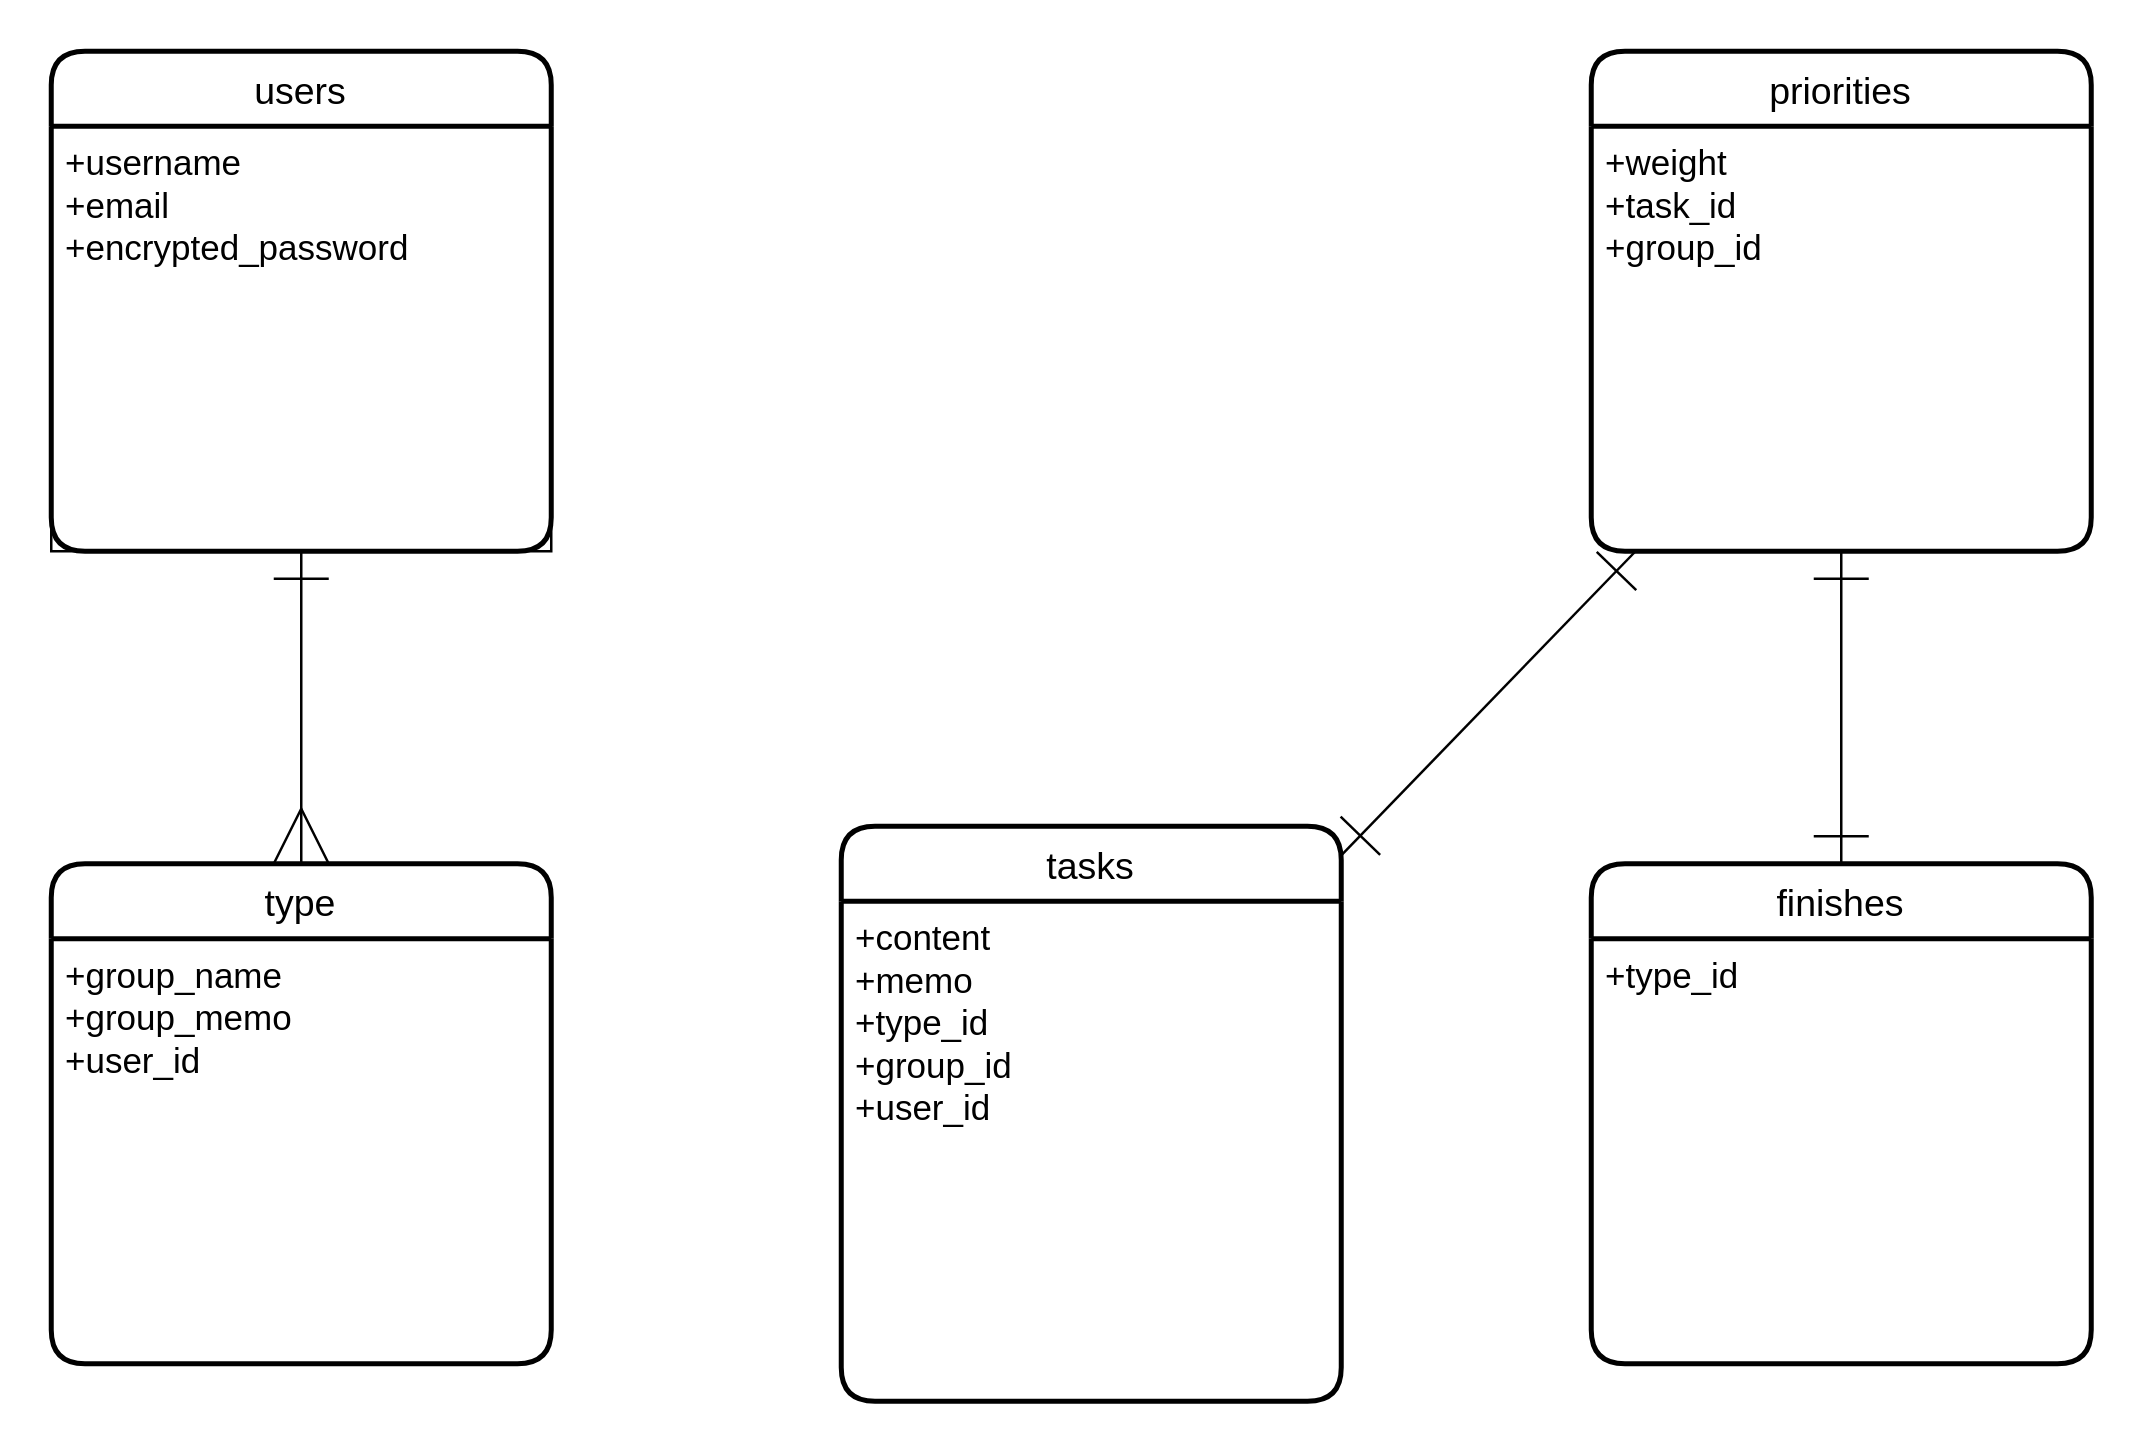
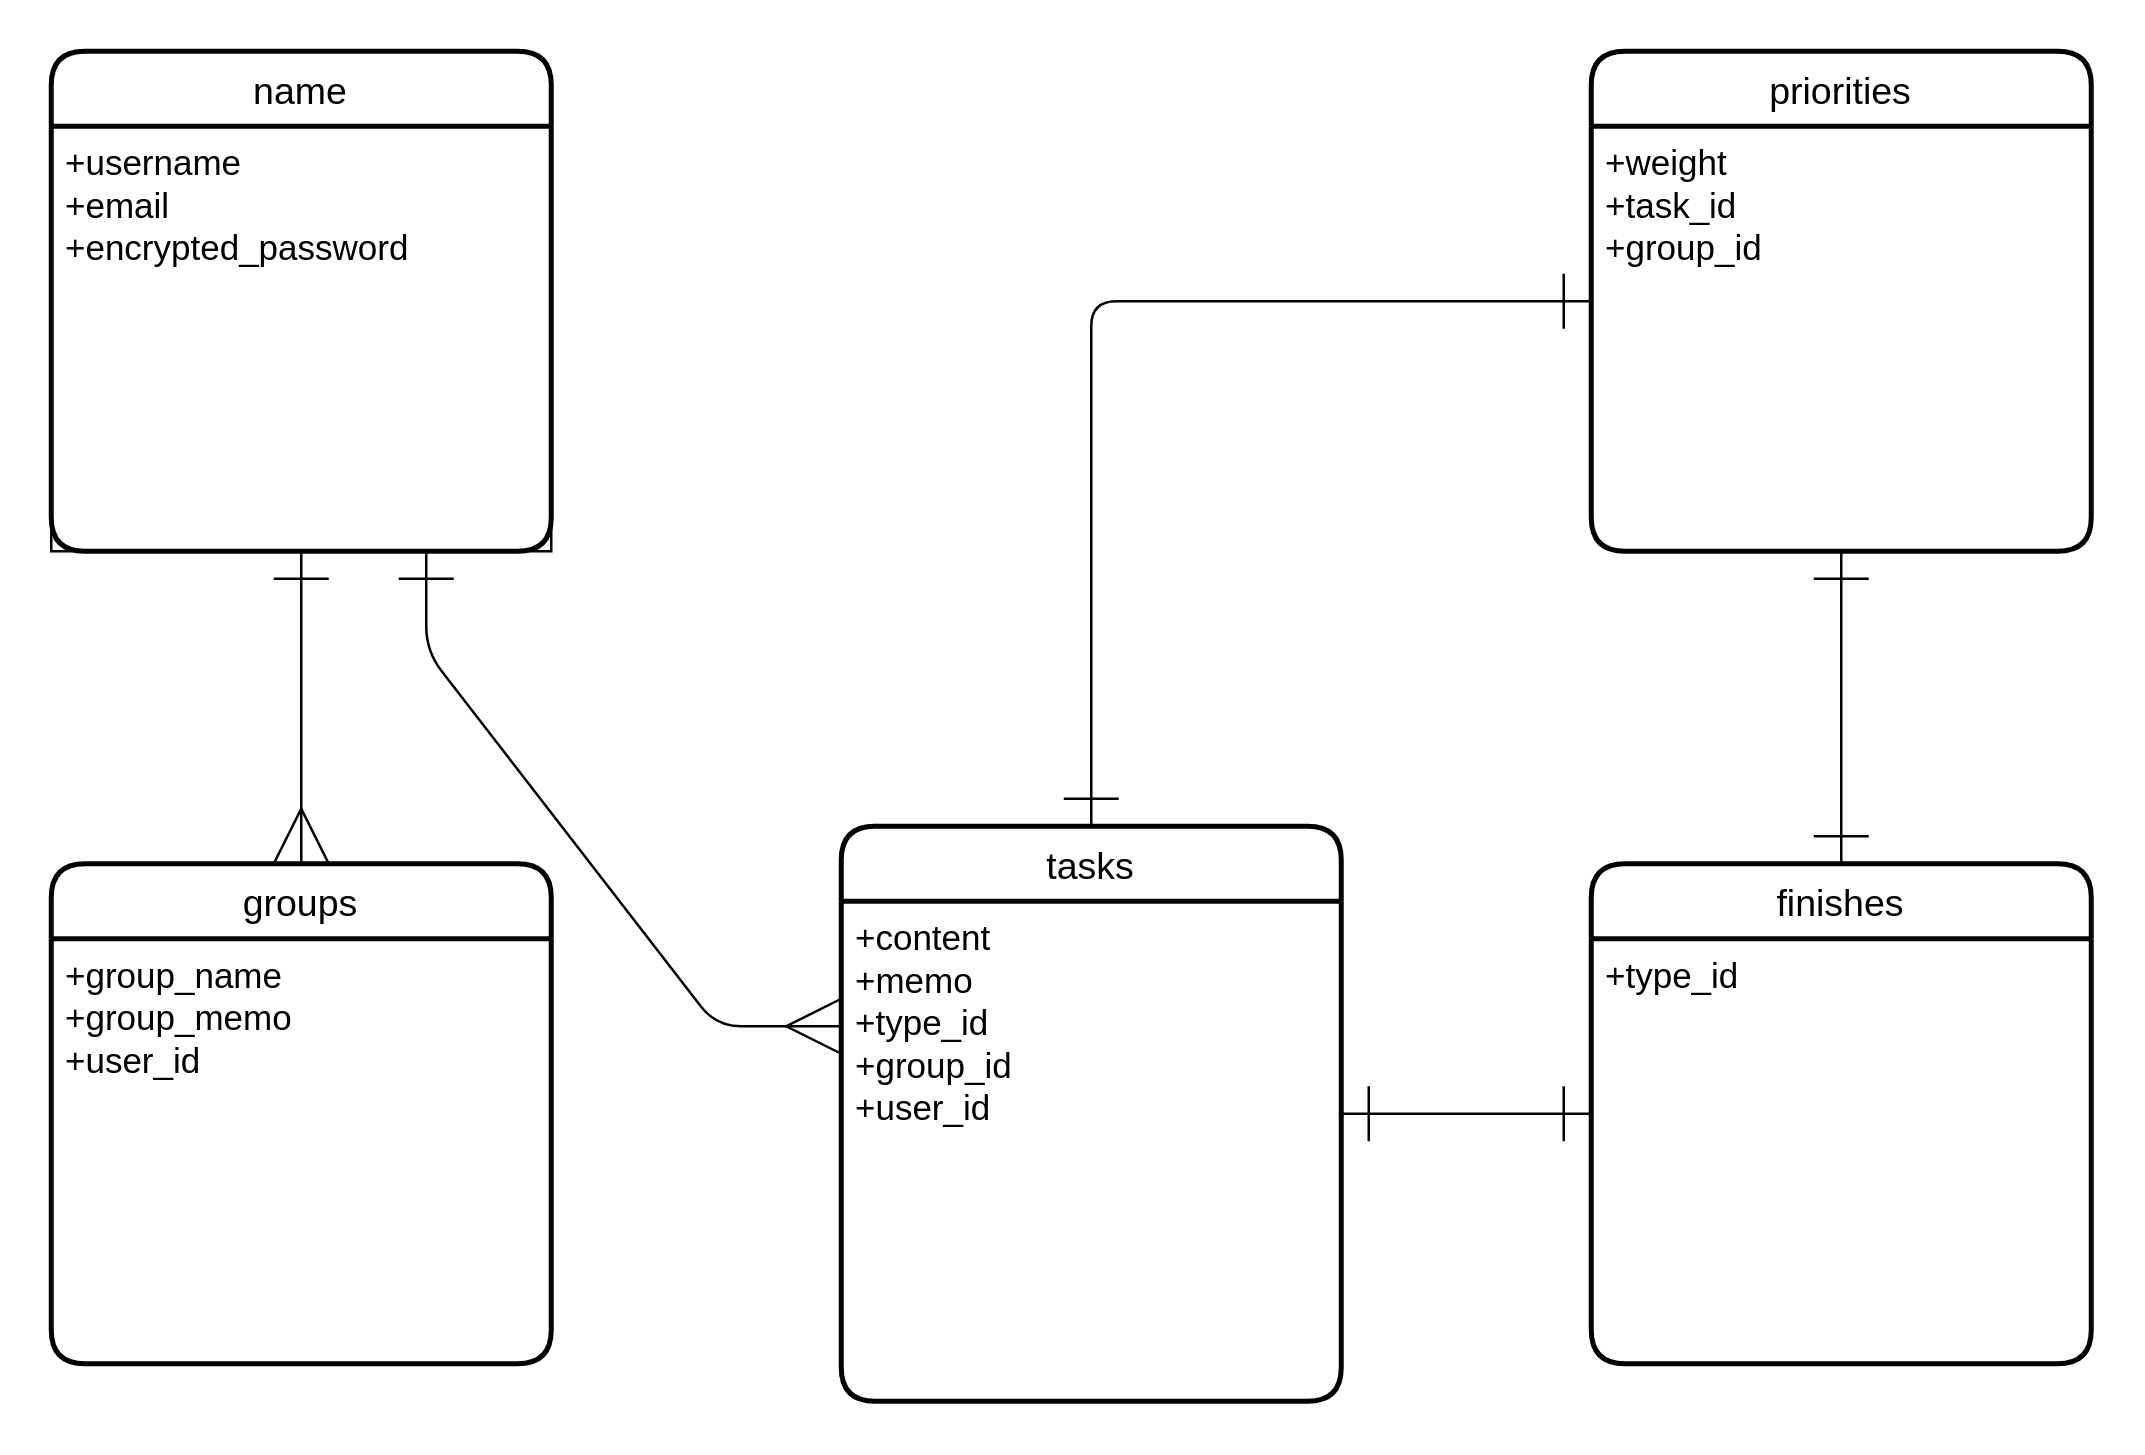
(300, 91) -> (300, 91)
none -> (1091, 323)
(1486, 706) -> (1466, 1114)
none -> (579, 849)
(300, 904) -> (300, 904)
